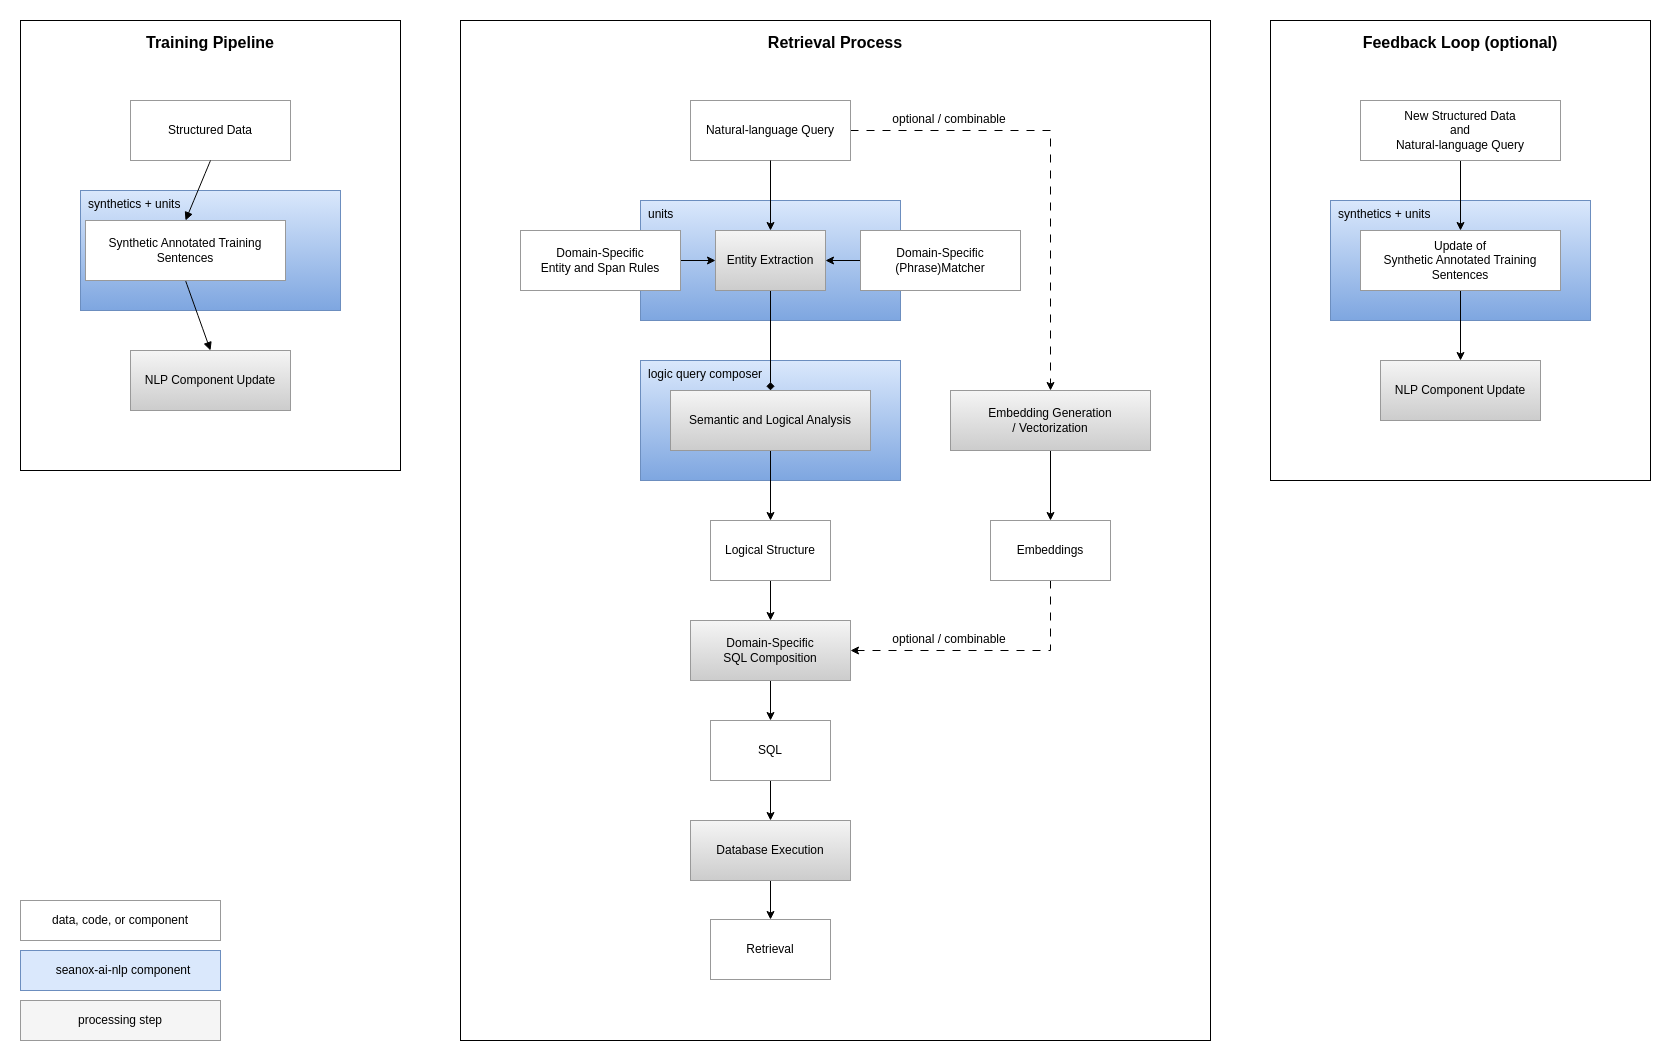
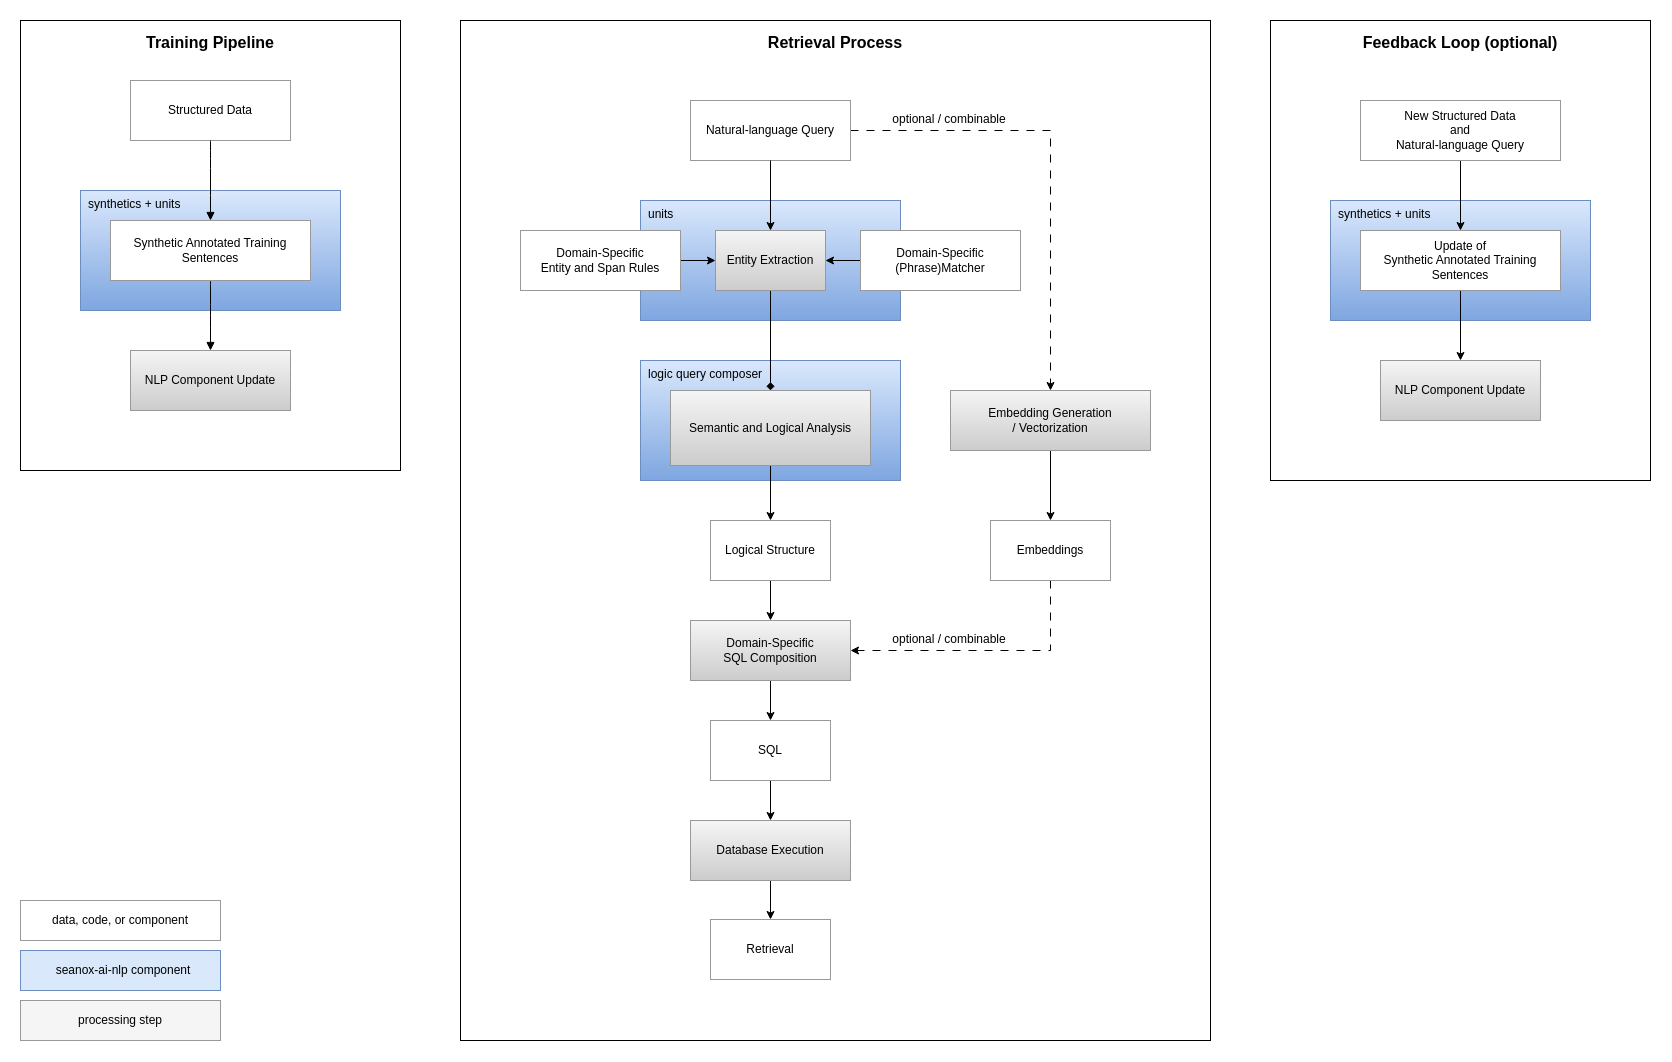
(211, 131) -> (211, 111)
(186, 251) -> (211, 251)
(771, 421) -> (771, 428)
